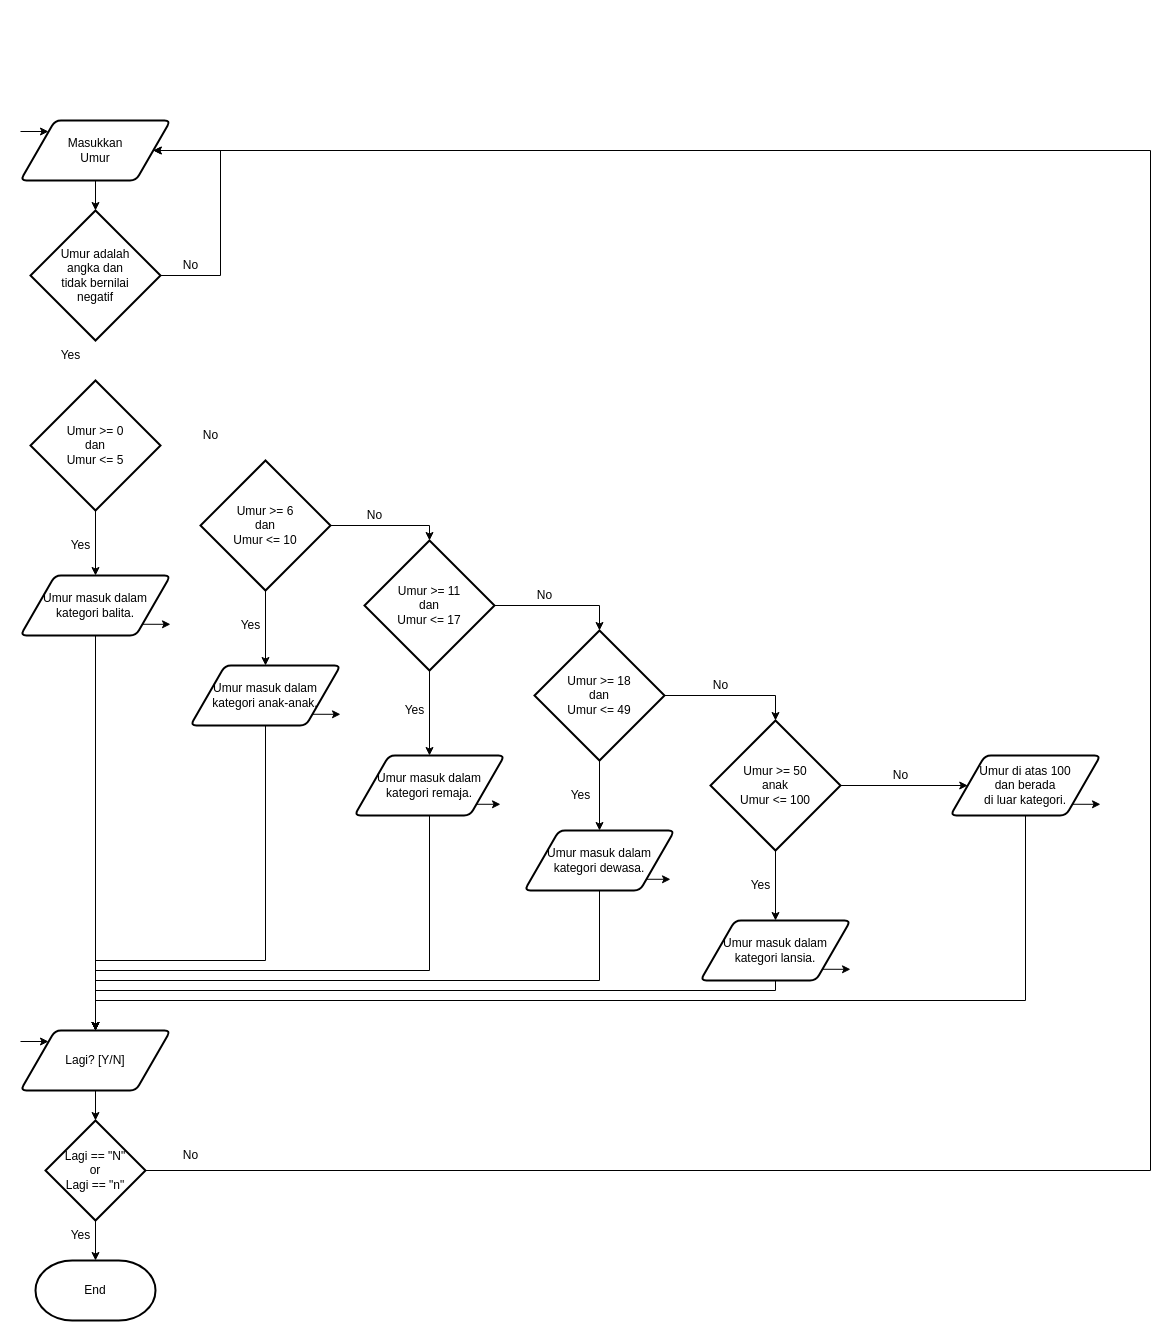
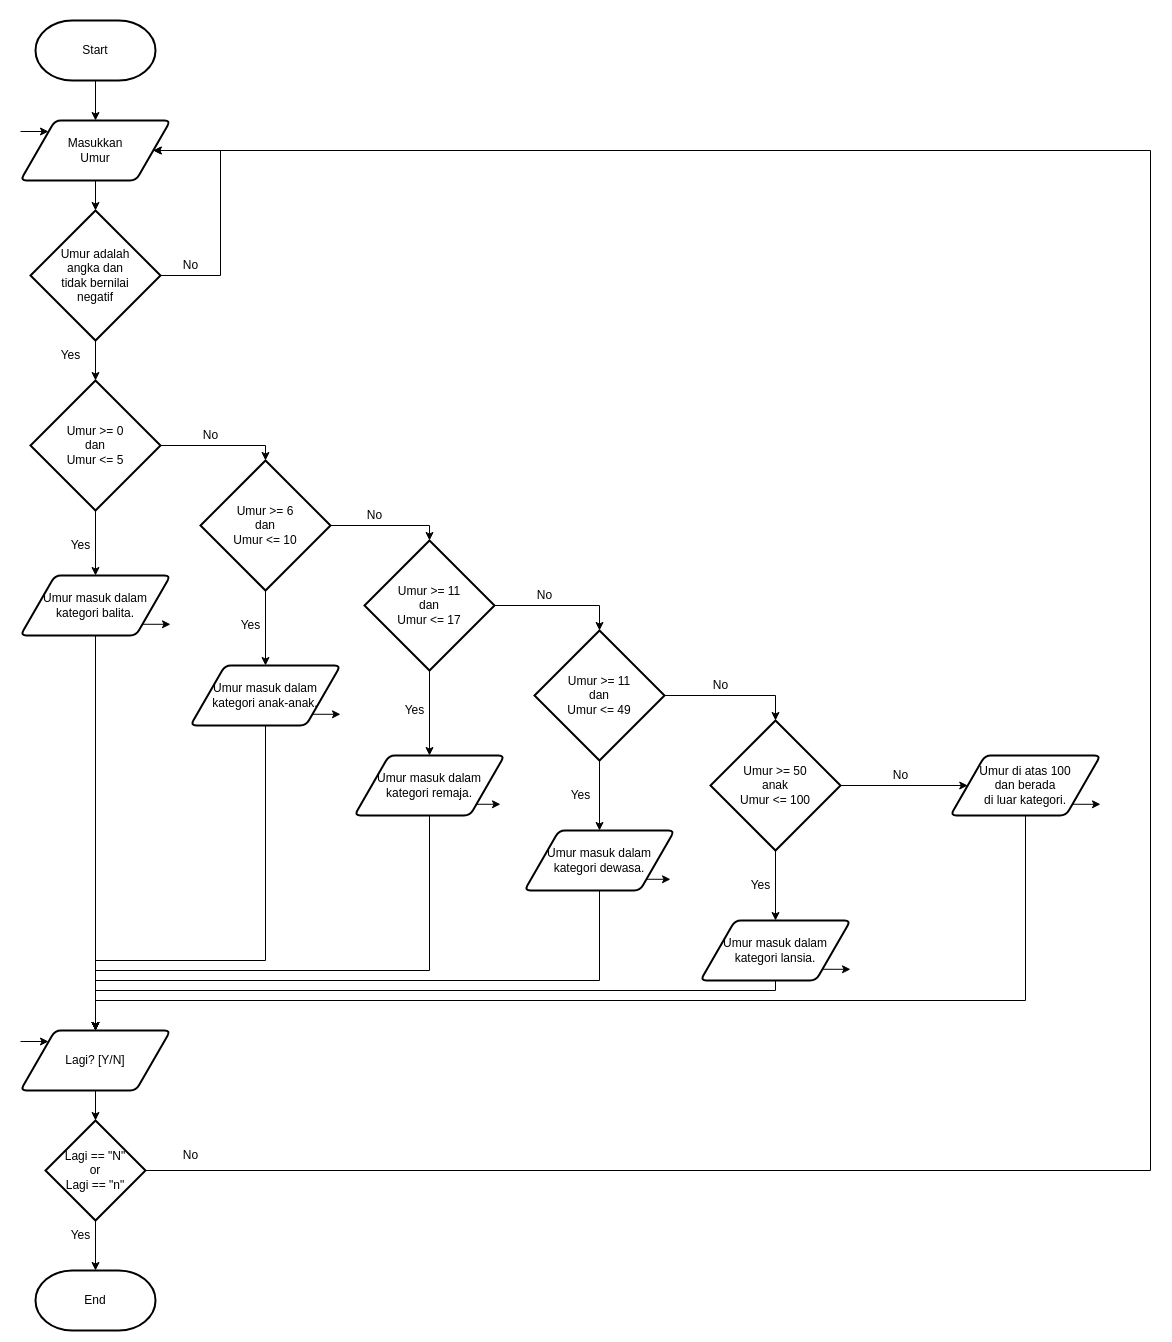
none -> (96, 51)
none -> (96, 97)
none -> (96, 357)
none -> (217, 446)
(600, 696) -> (600, 696)
(96, 1291) -> (96, 1301)
